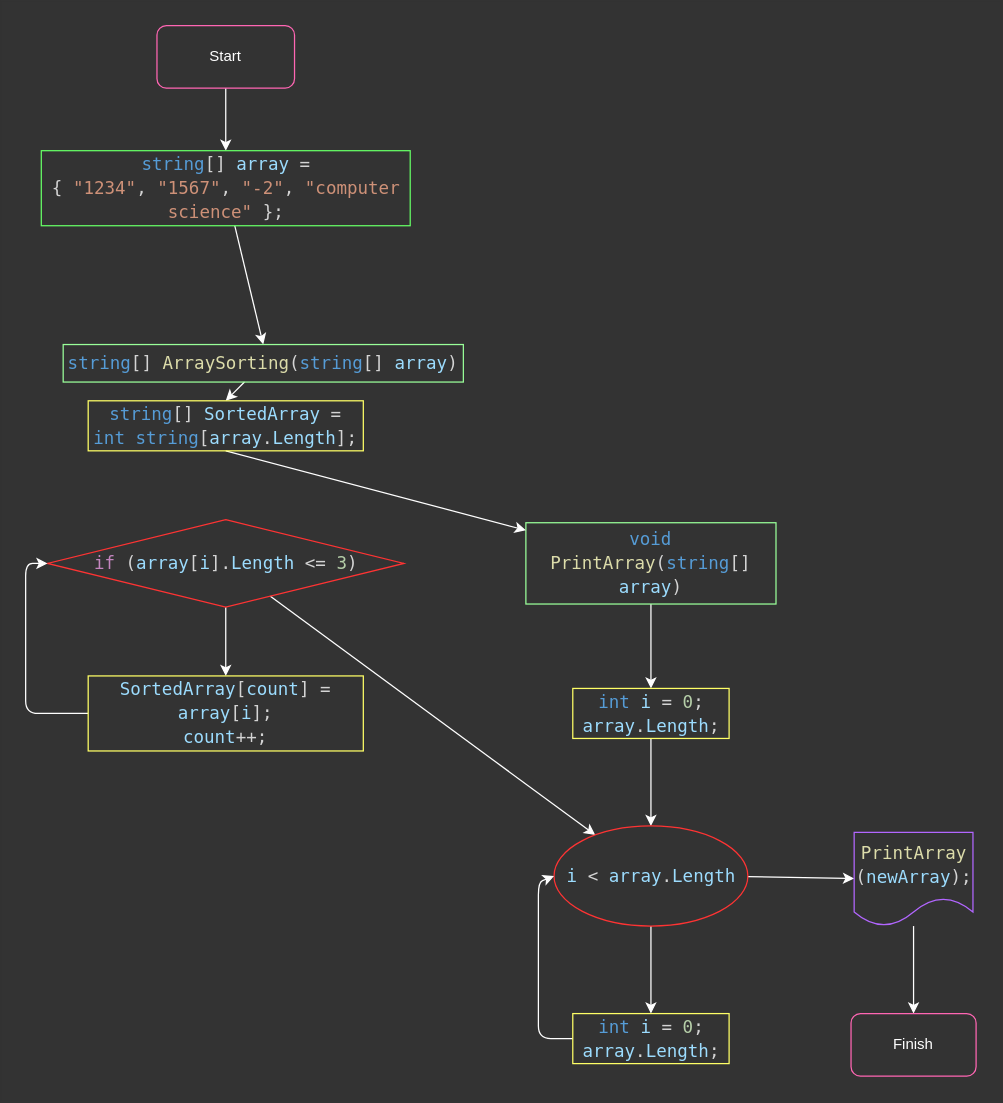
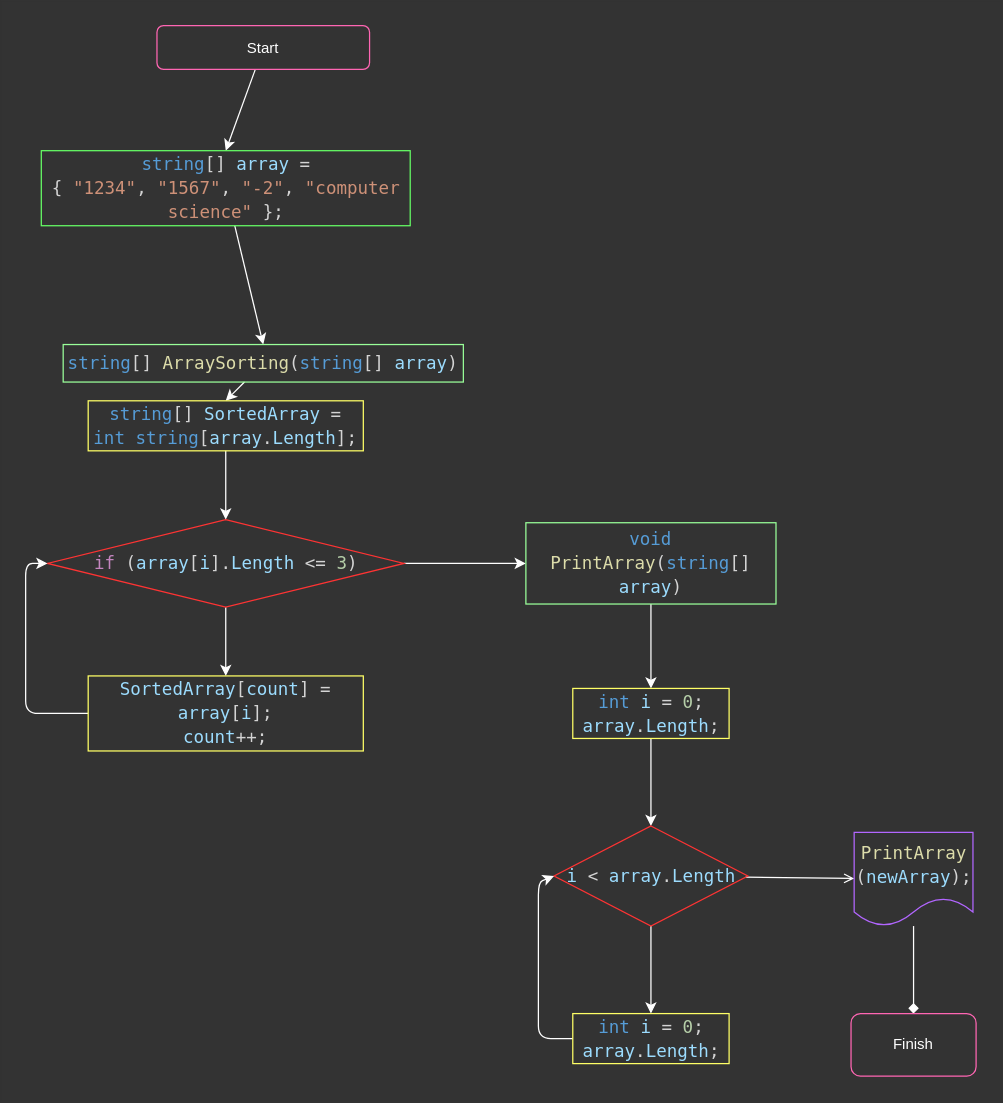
(226, 57) -> (263, 48)
(372, 489) -> (226, 481)
(430, 713) -> (460, 563)
(651, 876) -> (651, 876)
(844, 878) -> (846, 878)
(913, 1003) -> (913, 1002)
